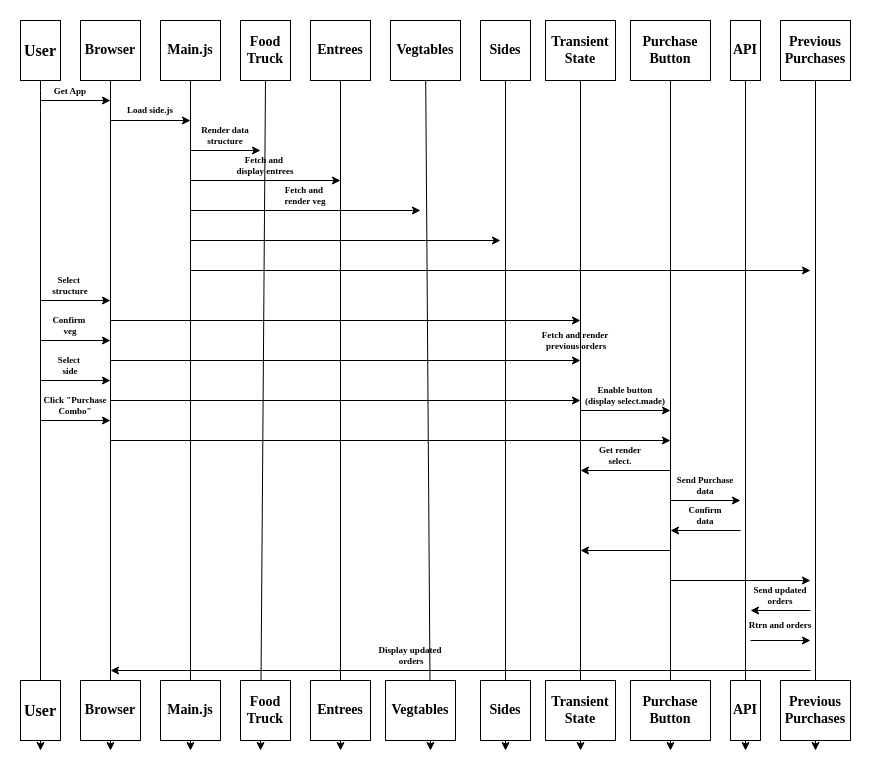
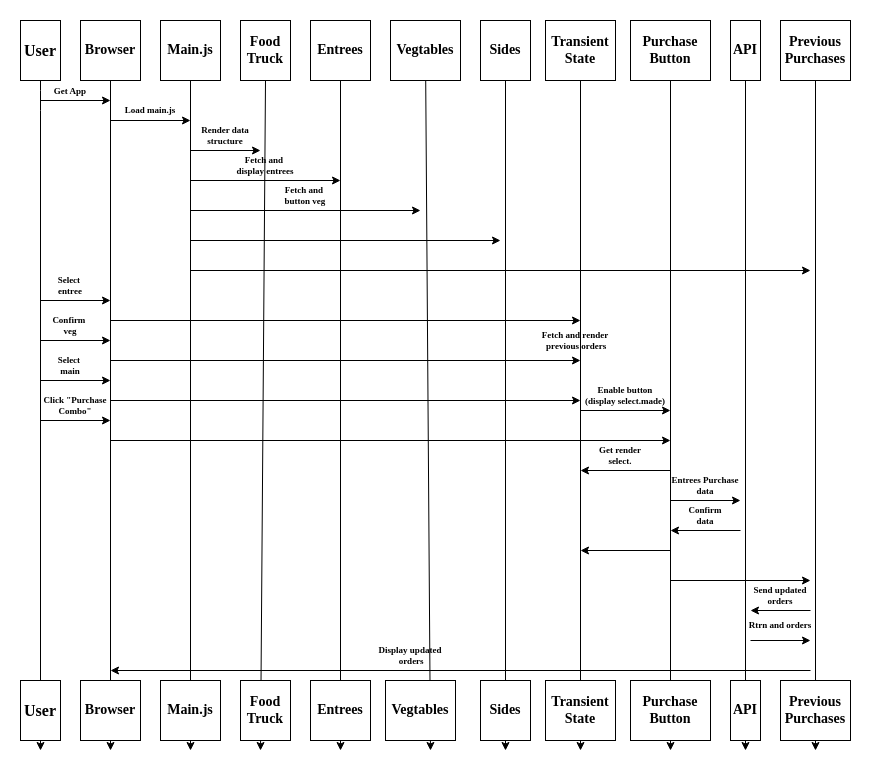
(151, 111) -> (151, 111)
(306, 196) -> (306, 196)
(71, 286) -> (71, 286)
(71, 366) -> (71, 366)
(706, 486) -> (706, 486)
